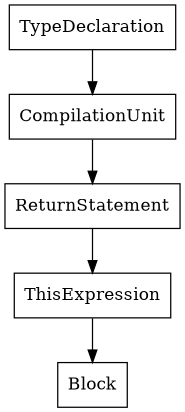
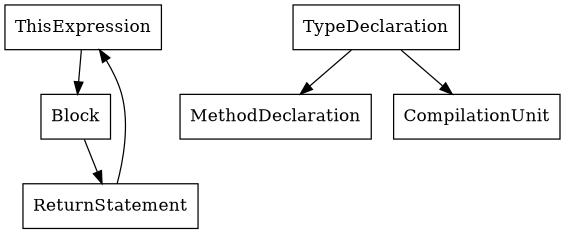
none -> (276, 117)
(93, 155) -> (91, 156)
